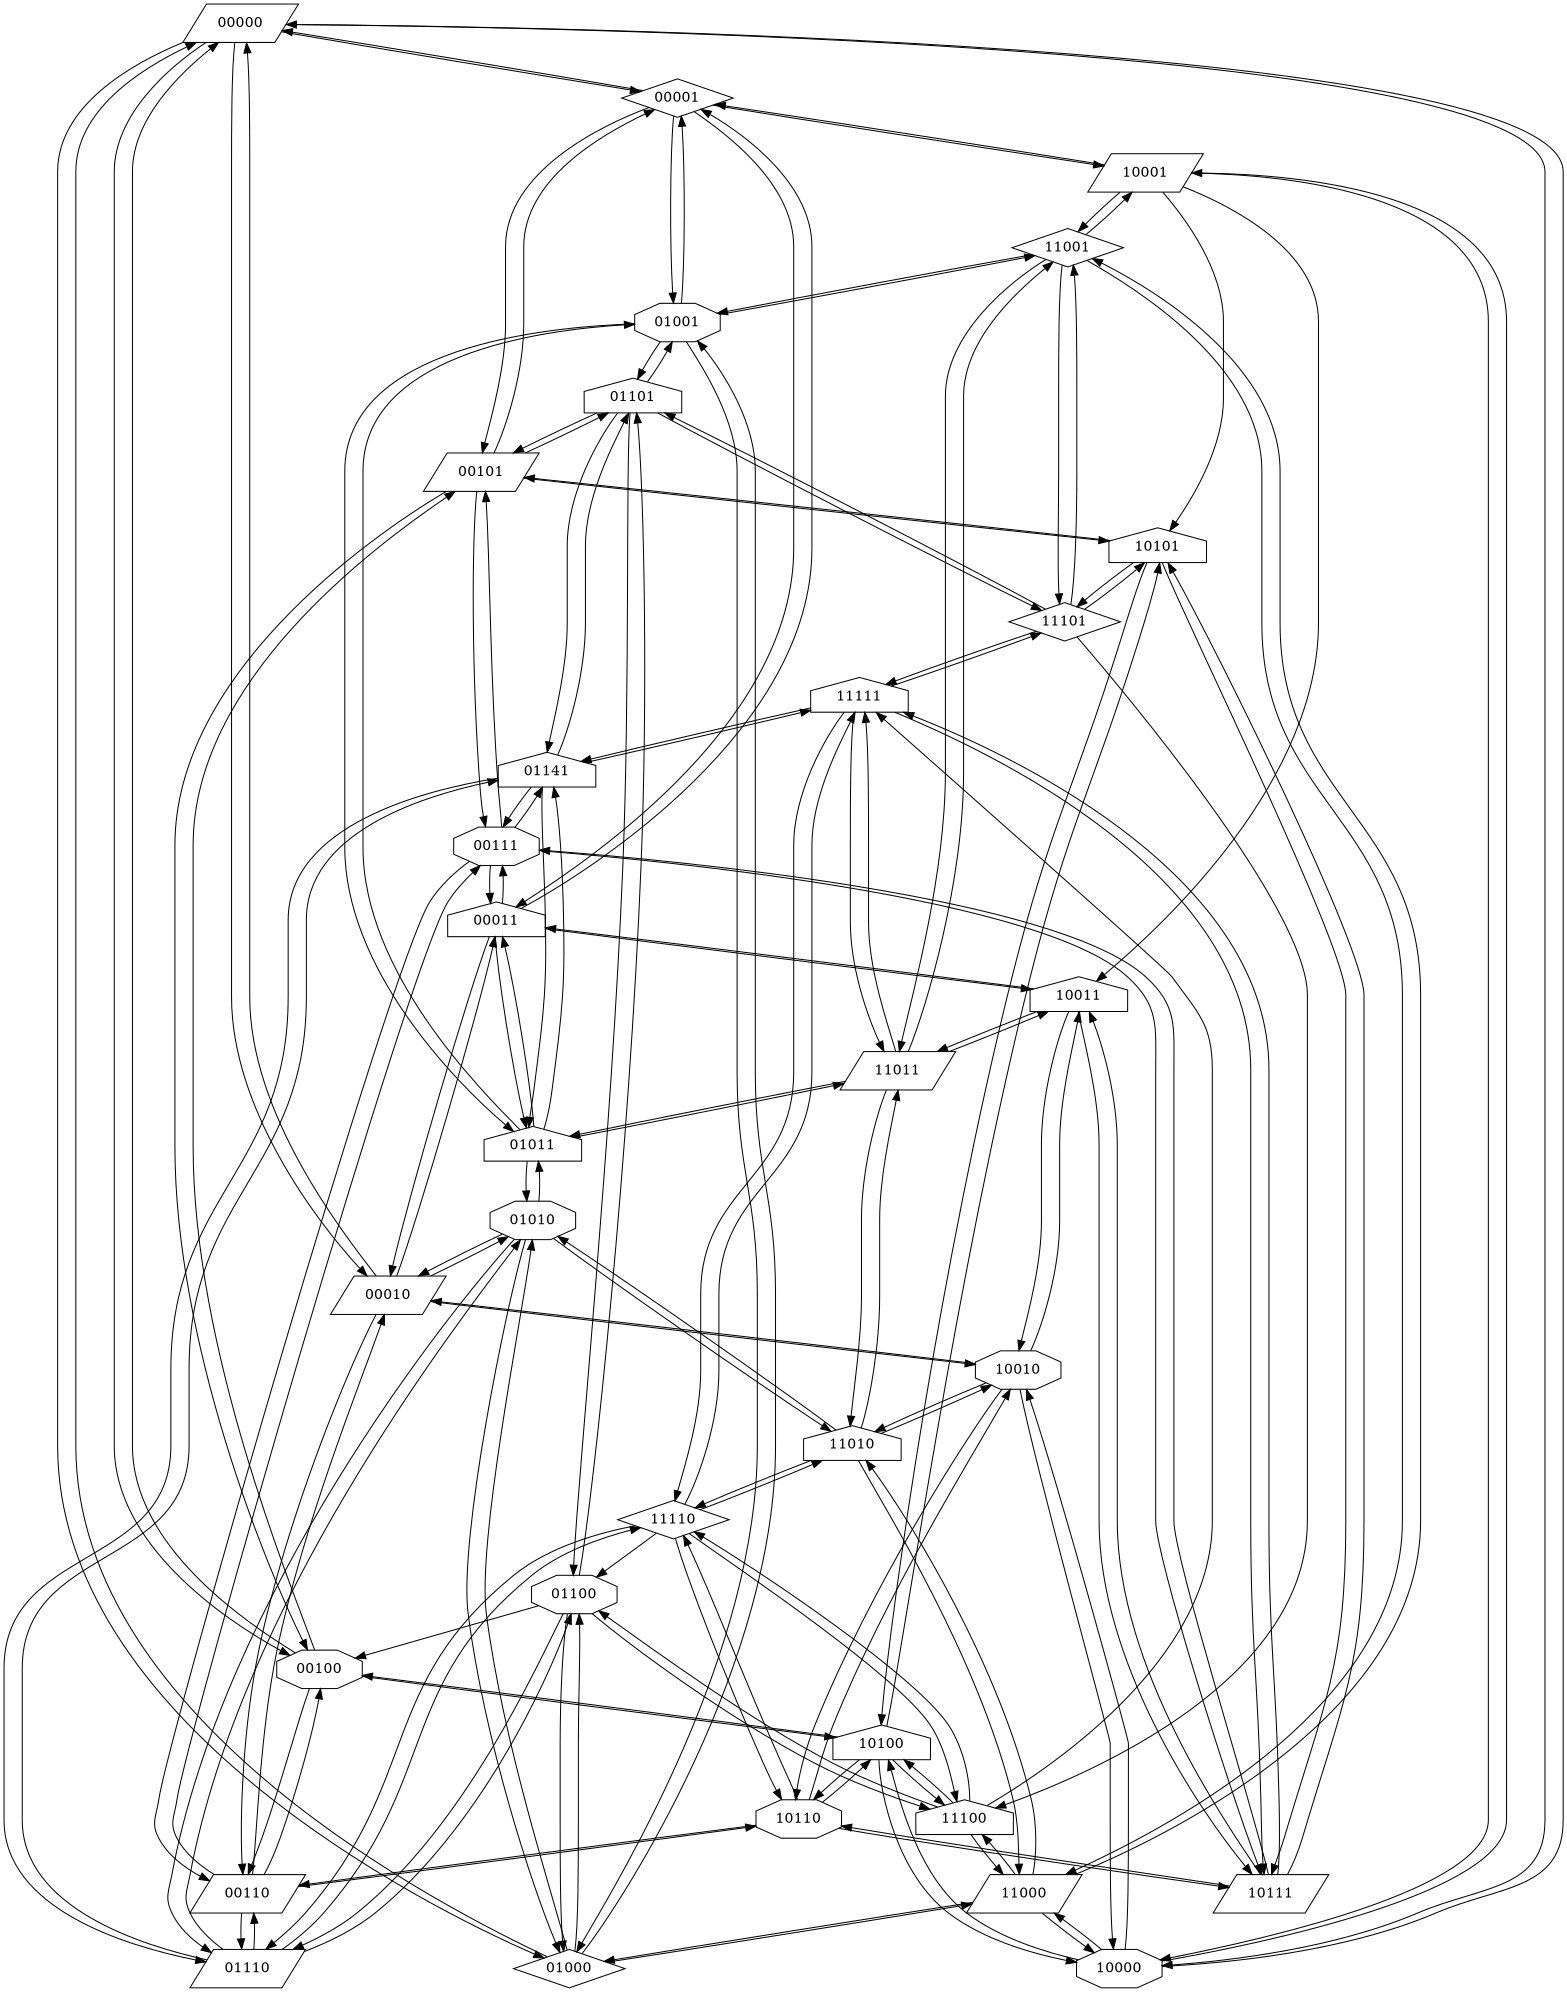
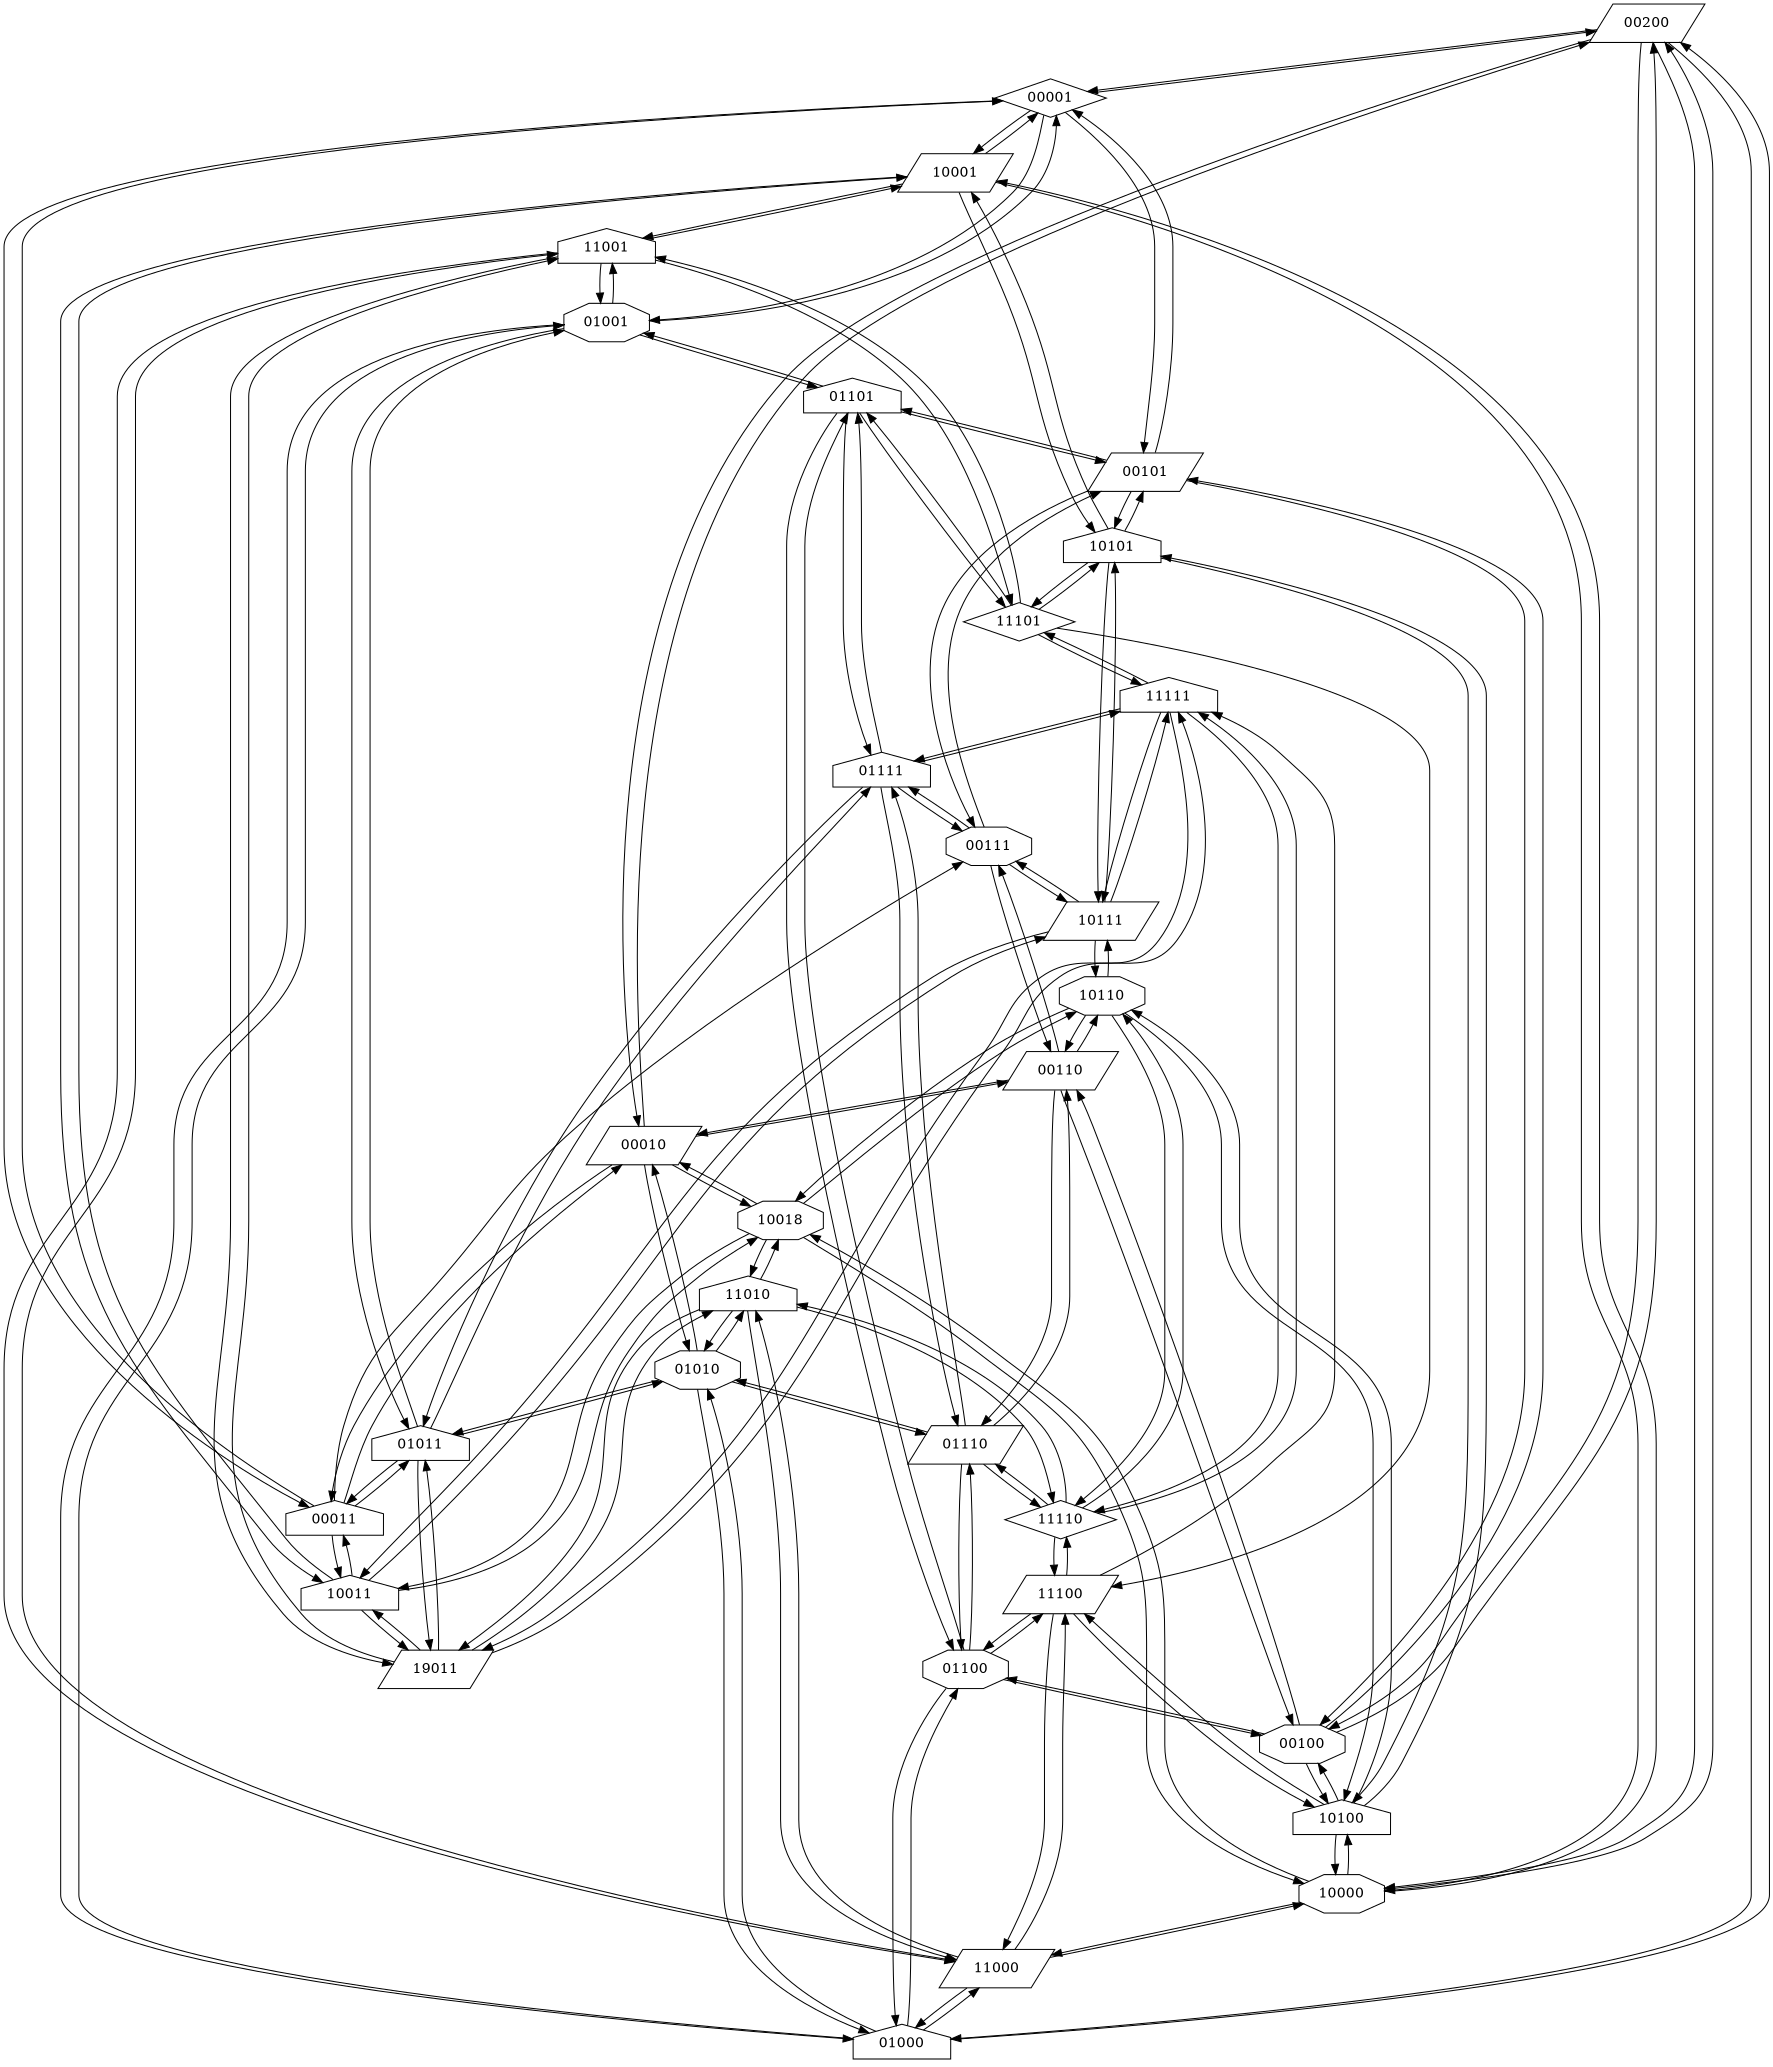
(241, 23) -> (1647, 23)
(1068, 248) -> (607, 248)
none -> (1047, 364)
none -> (79, 570)
(547, 771) -> (882, 771)
(490, 880) -> none
(898, 1071) -> (436, 1669)
(1018, 1370) -> (781, 1220)
(631, 1552) -> (1141, 1707)
(965, 1819) -> (1061, 1595)
(569, 1969) -> (902, 2043)
